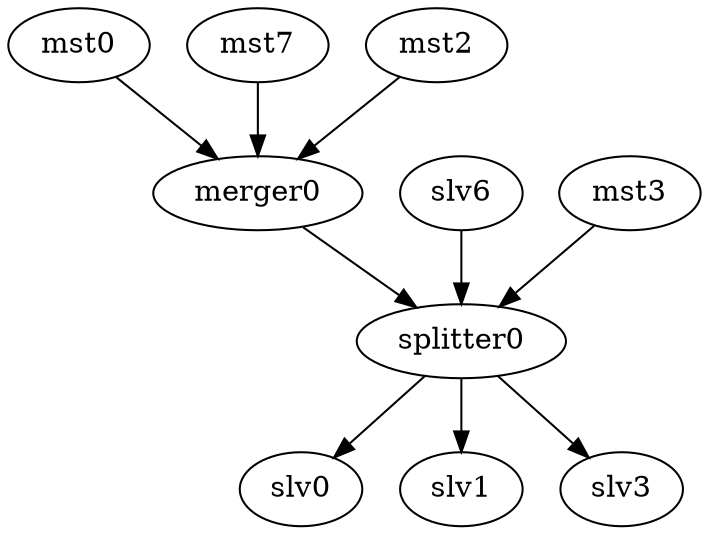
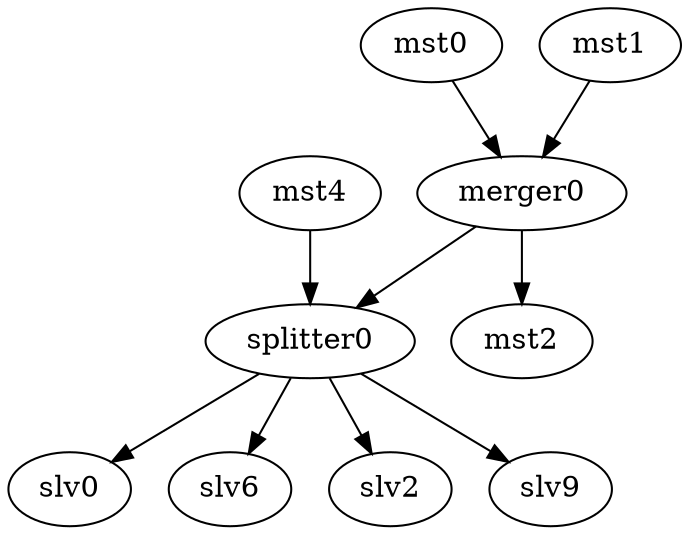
(258, 45) -> (610, 45)
(357, 111) -> (522, 257)
(630, 193) -> (310, 193)
(461, 257) -> (275, 407)
(461, 489) -> (390, 489)
(622, 489) -> (551, 489)
